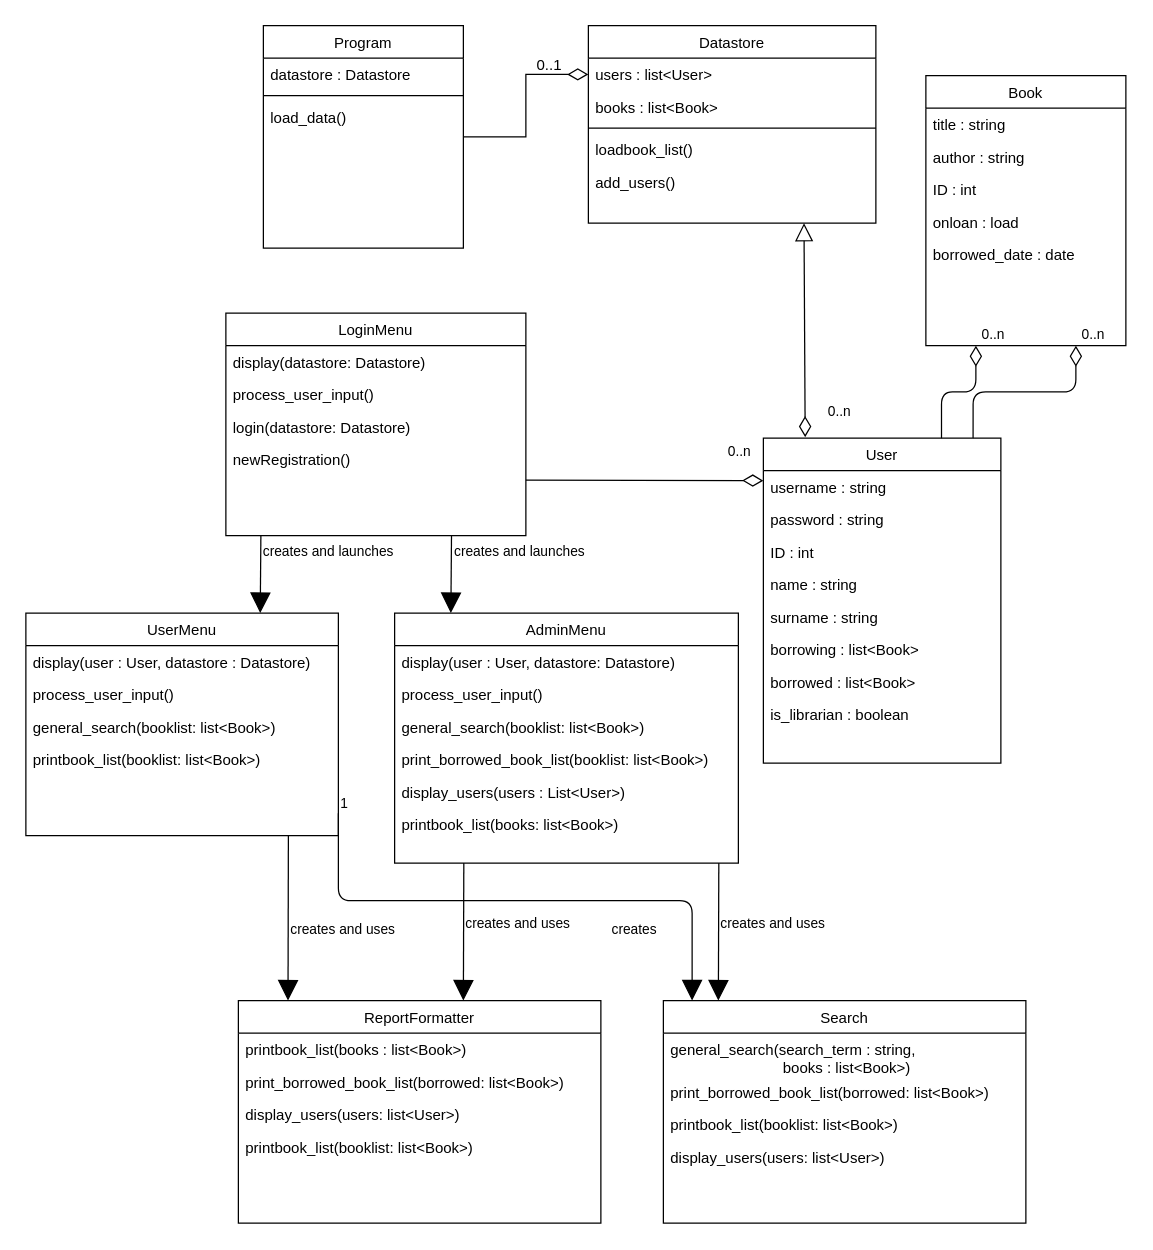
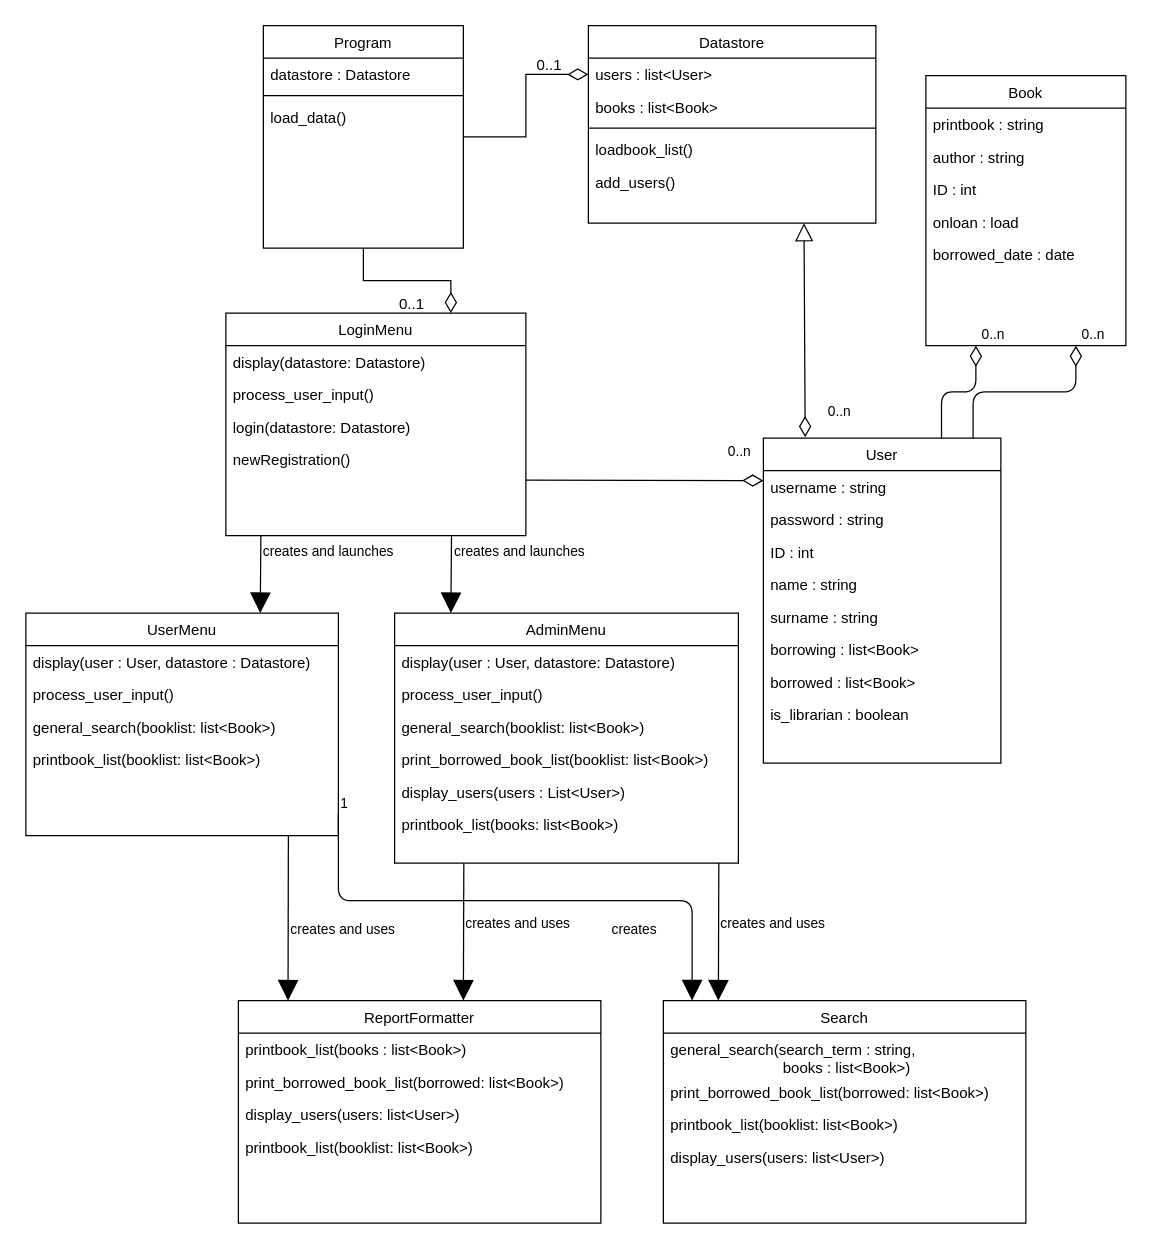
(980, 125) -> (998, 125)
none -> (398, 281)
